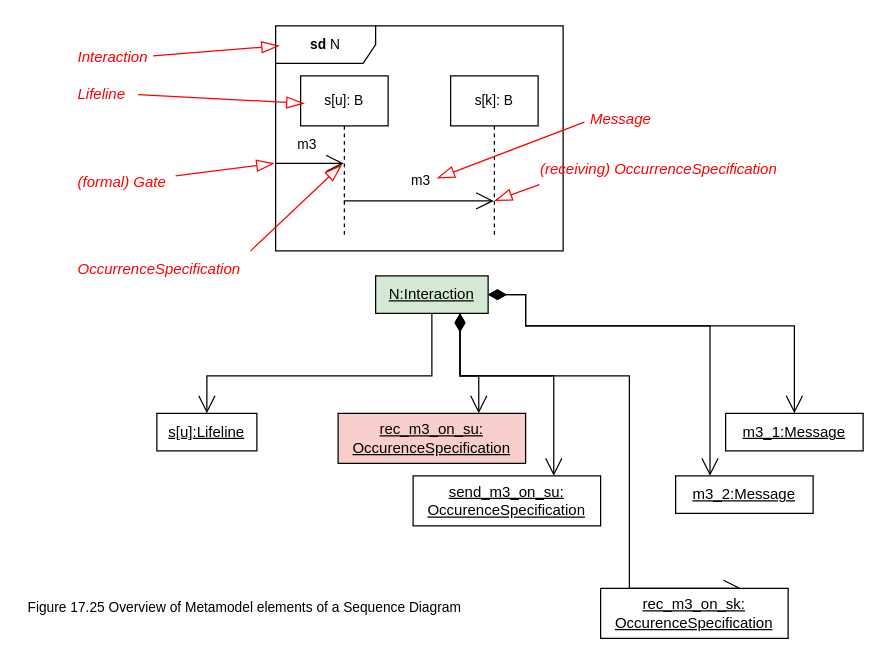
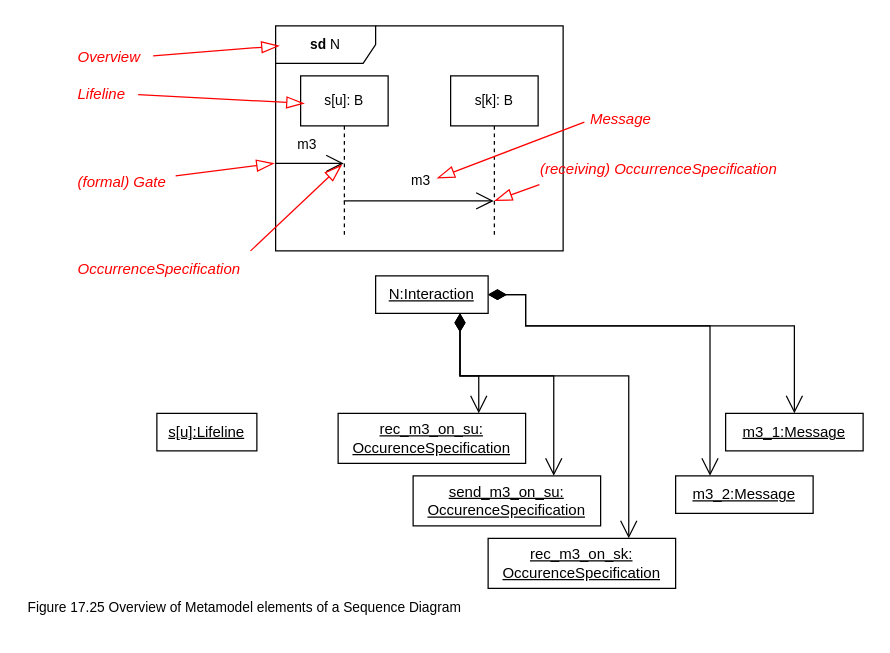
(122, 57) -> (110, 57)
(432, 294) -> (432, 294)
(334, 376) -> none
(432, 438) -> (432, 438)
(694, 613) -> (582, 563)
